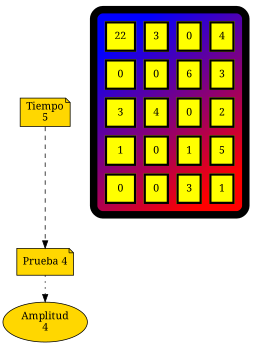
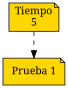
(170, 112) -> none
(45, 262) -> (34, 72)
(45, 322) -> none
